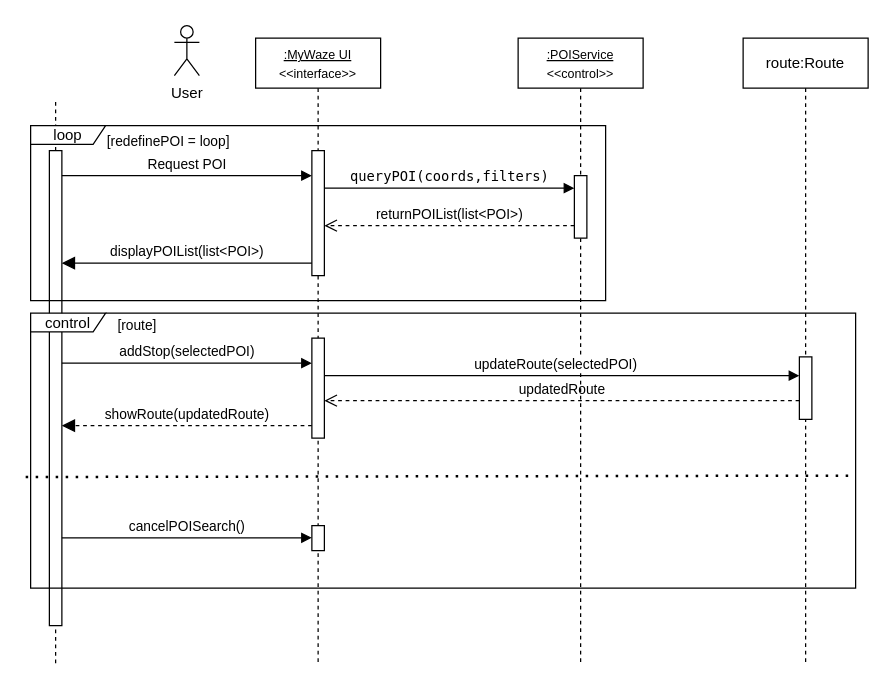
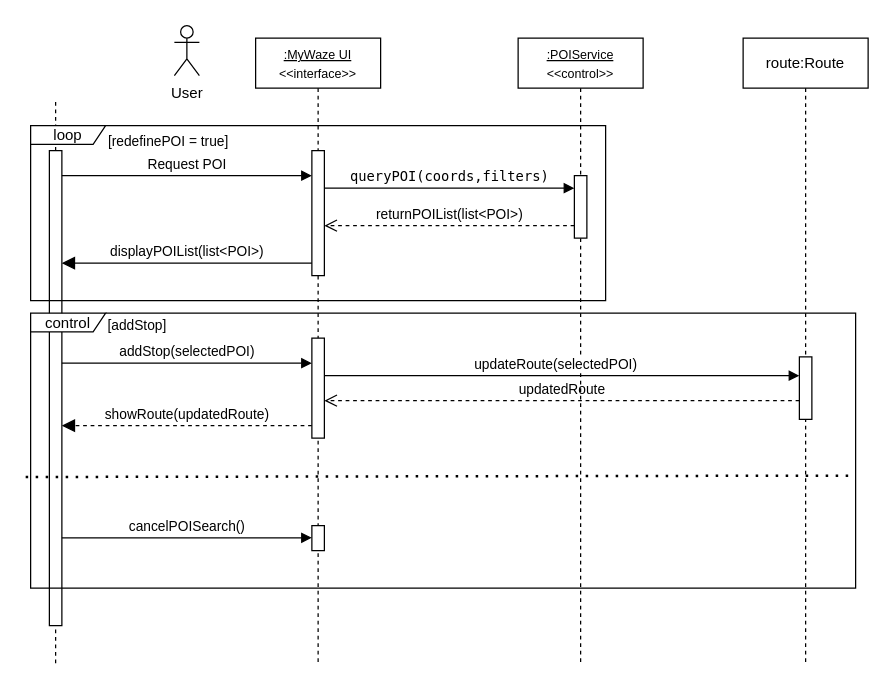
(169, 142) -> (169, 142)
(138, 326) -> (138, 326)
